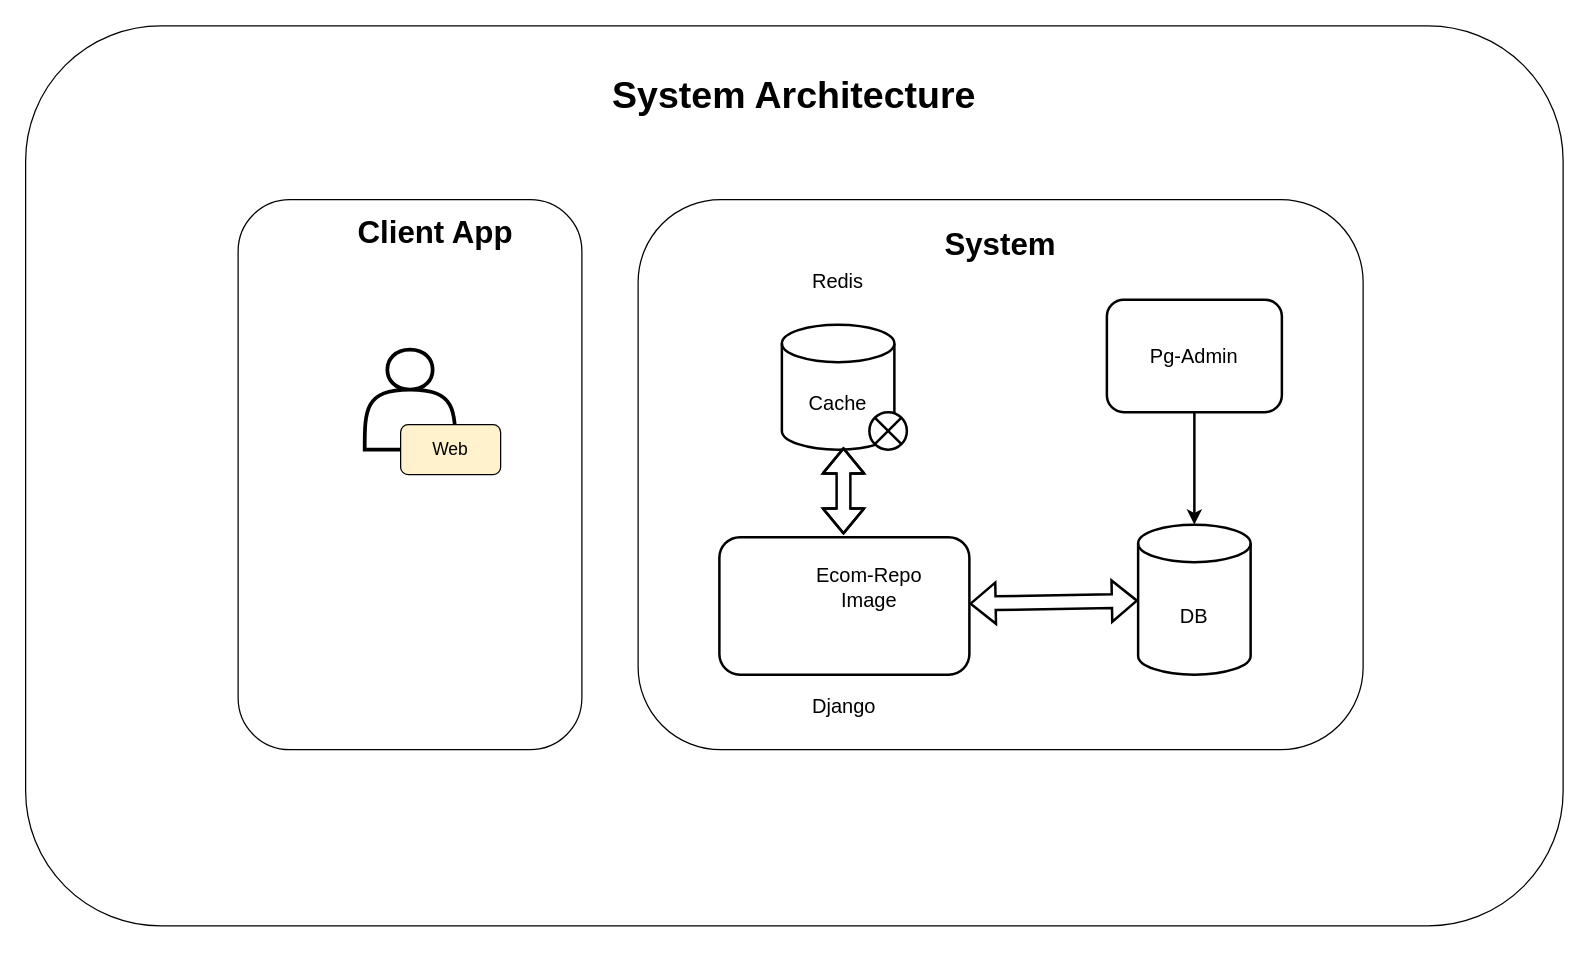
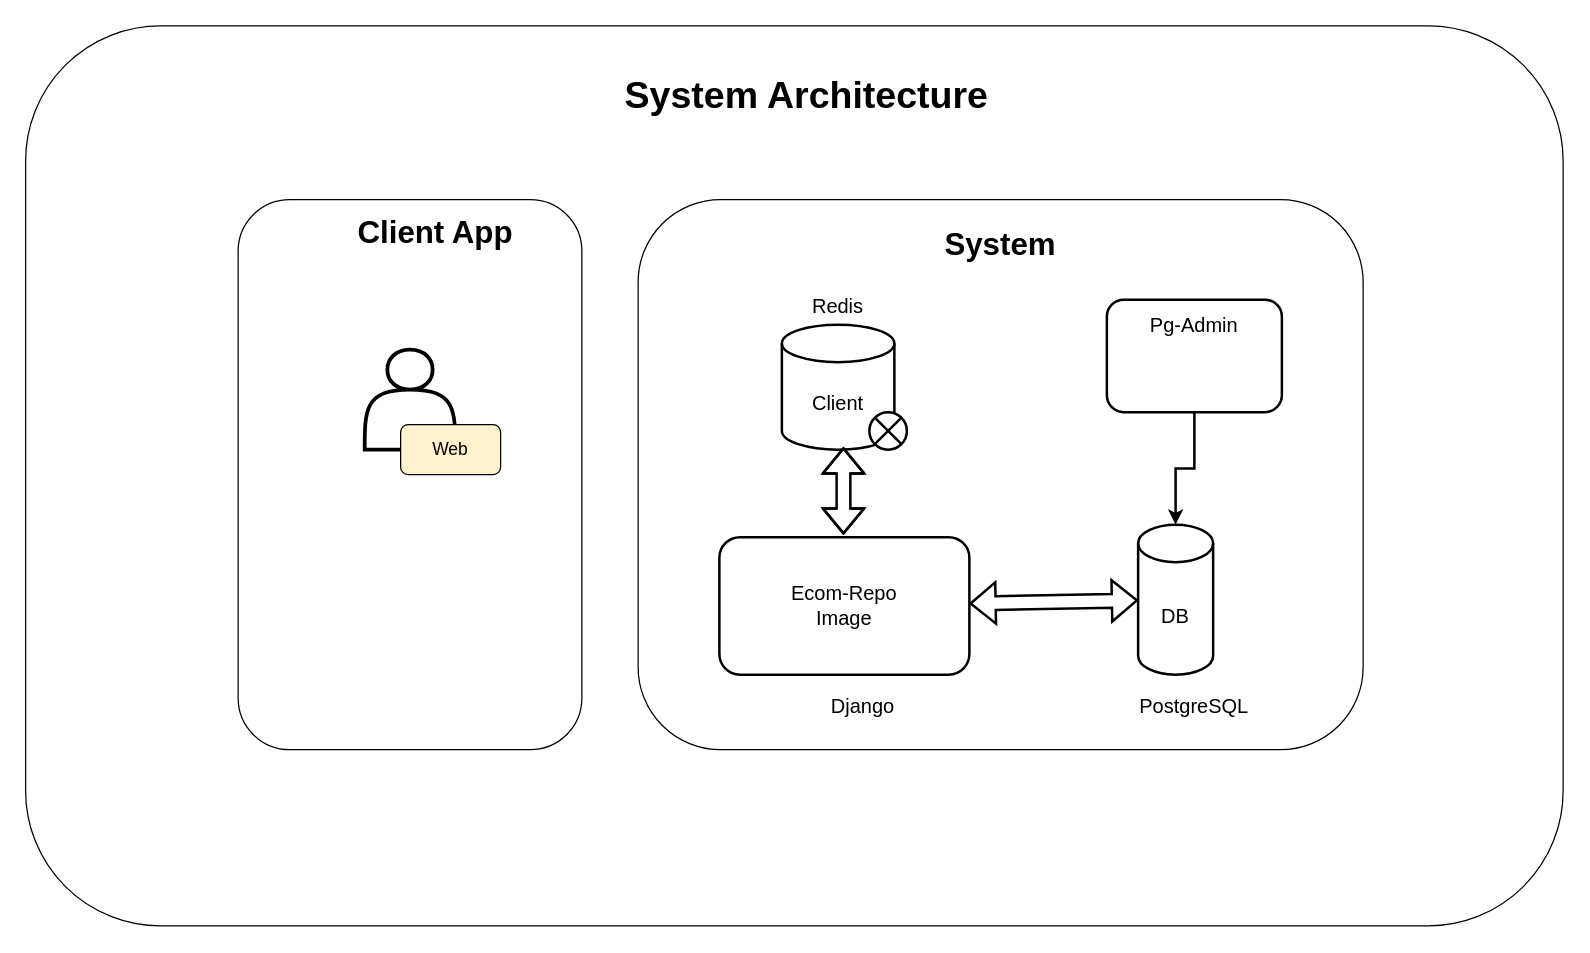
(794, 94) -> (807, 94)
(838, 281) -> (838, 306)
(1194, 356) -> (1194, 324)
(838, 403) -> (838, 403)
(869, 587) -> (844, 606)
(1194, 599) -> (1176, 599)
(844, 706) -> (863, 706)
none -> (1194, 706)
